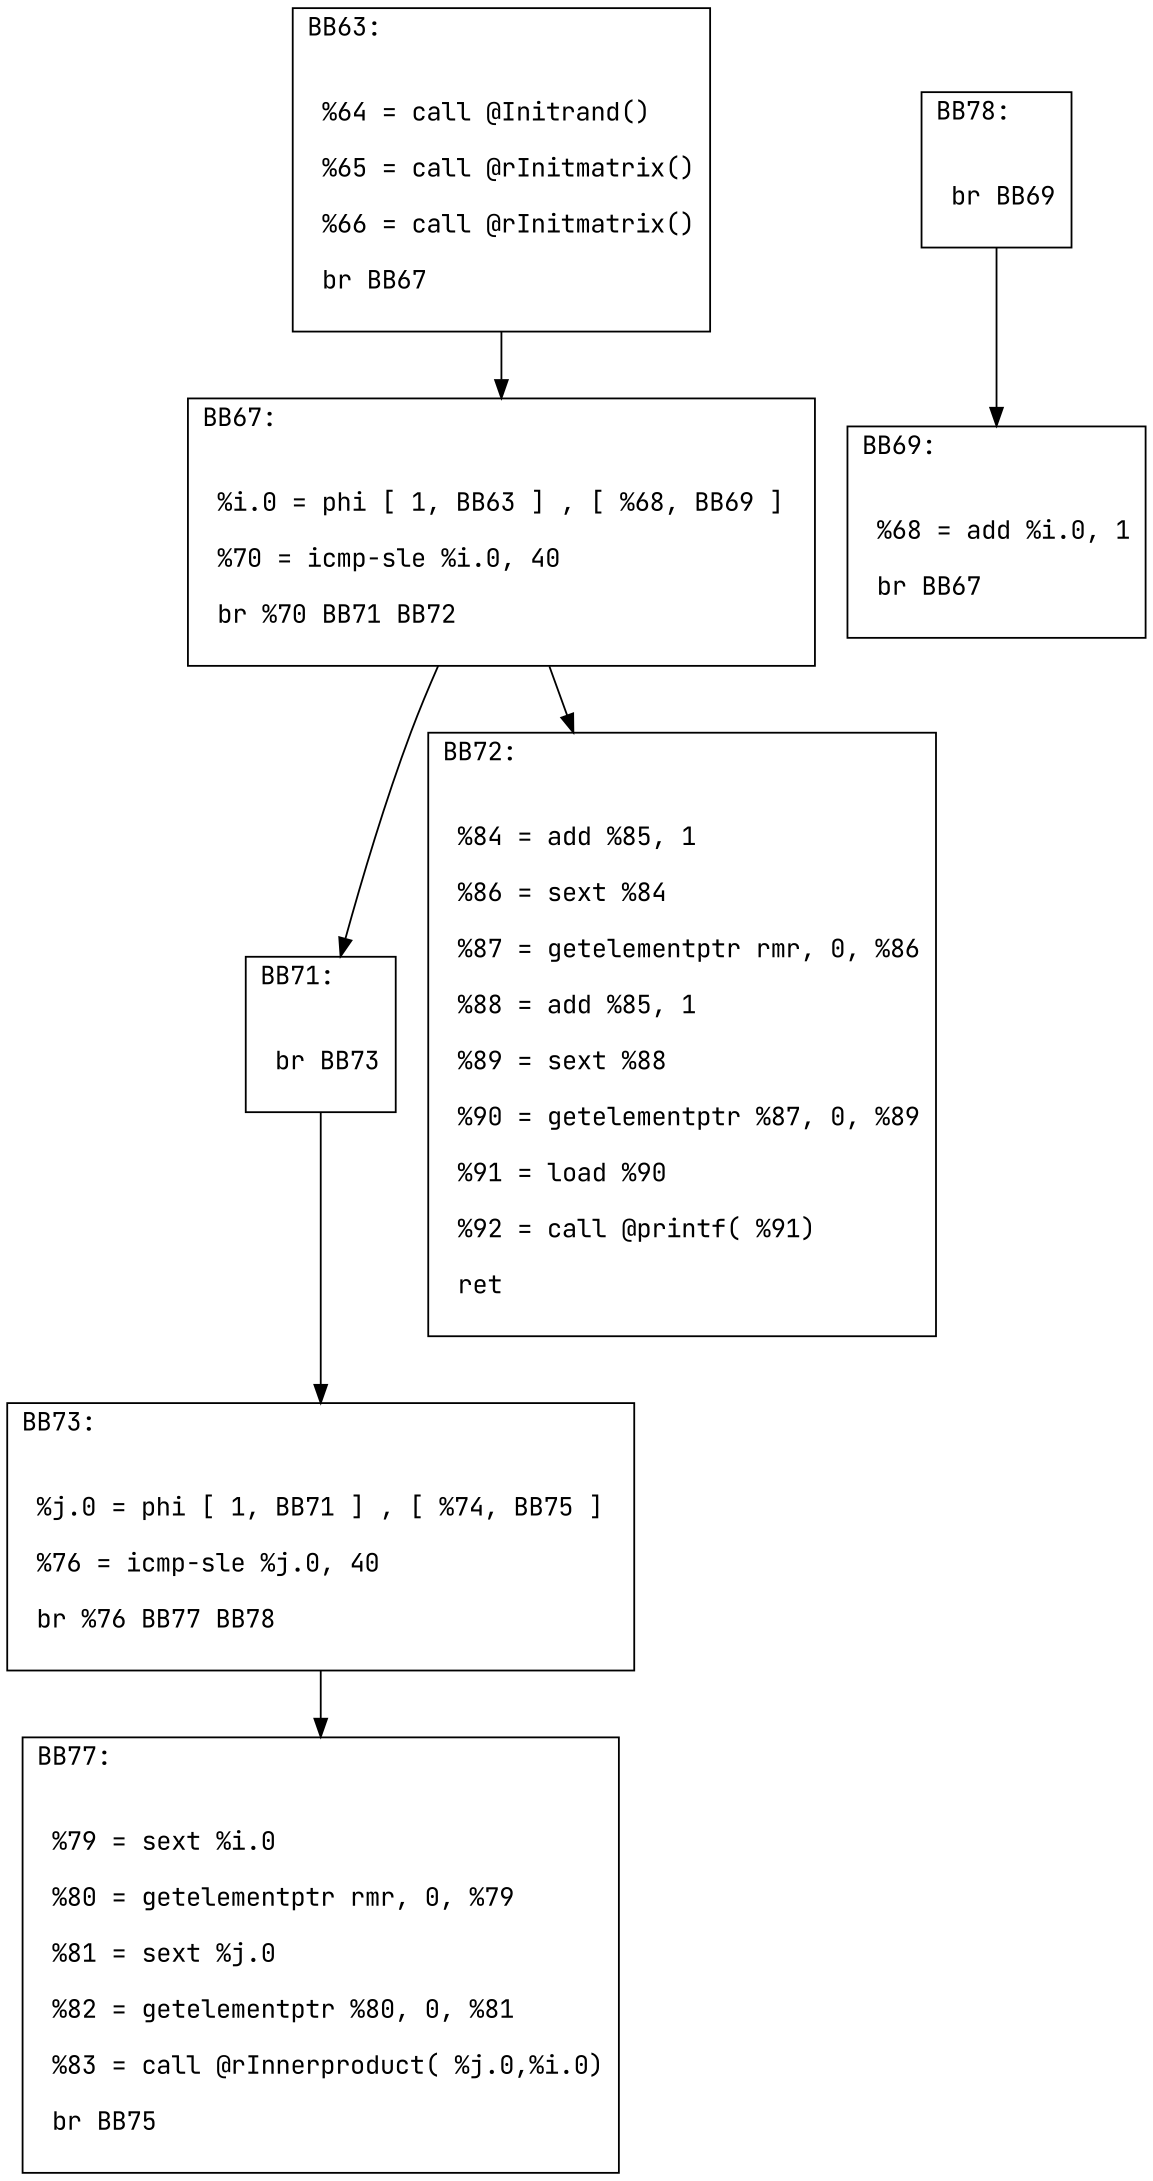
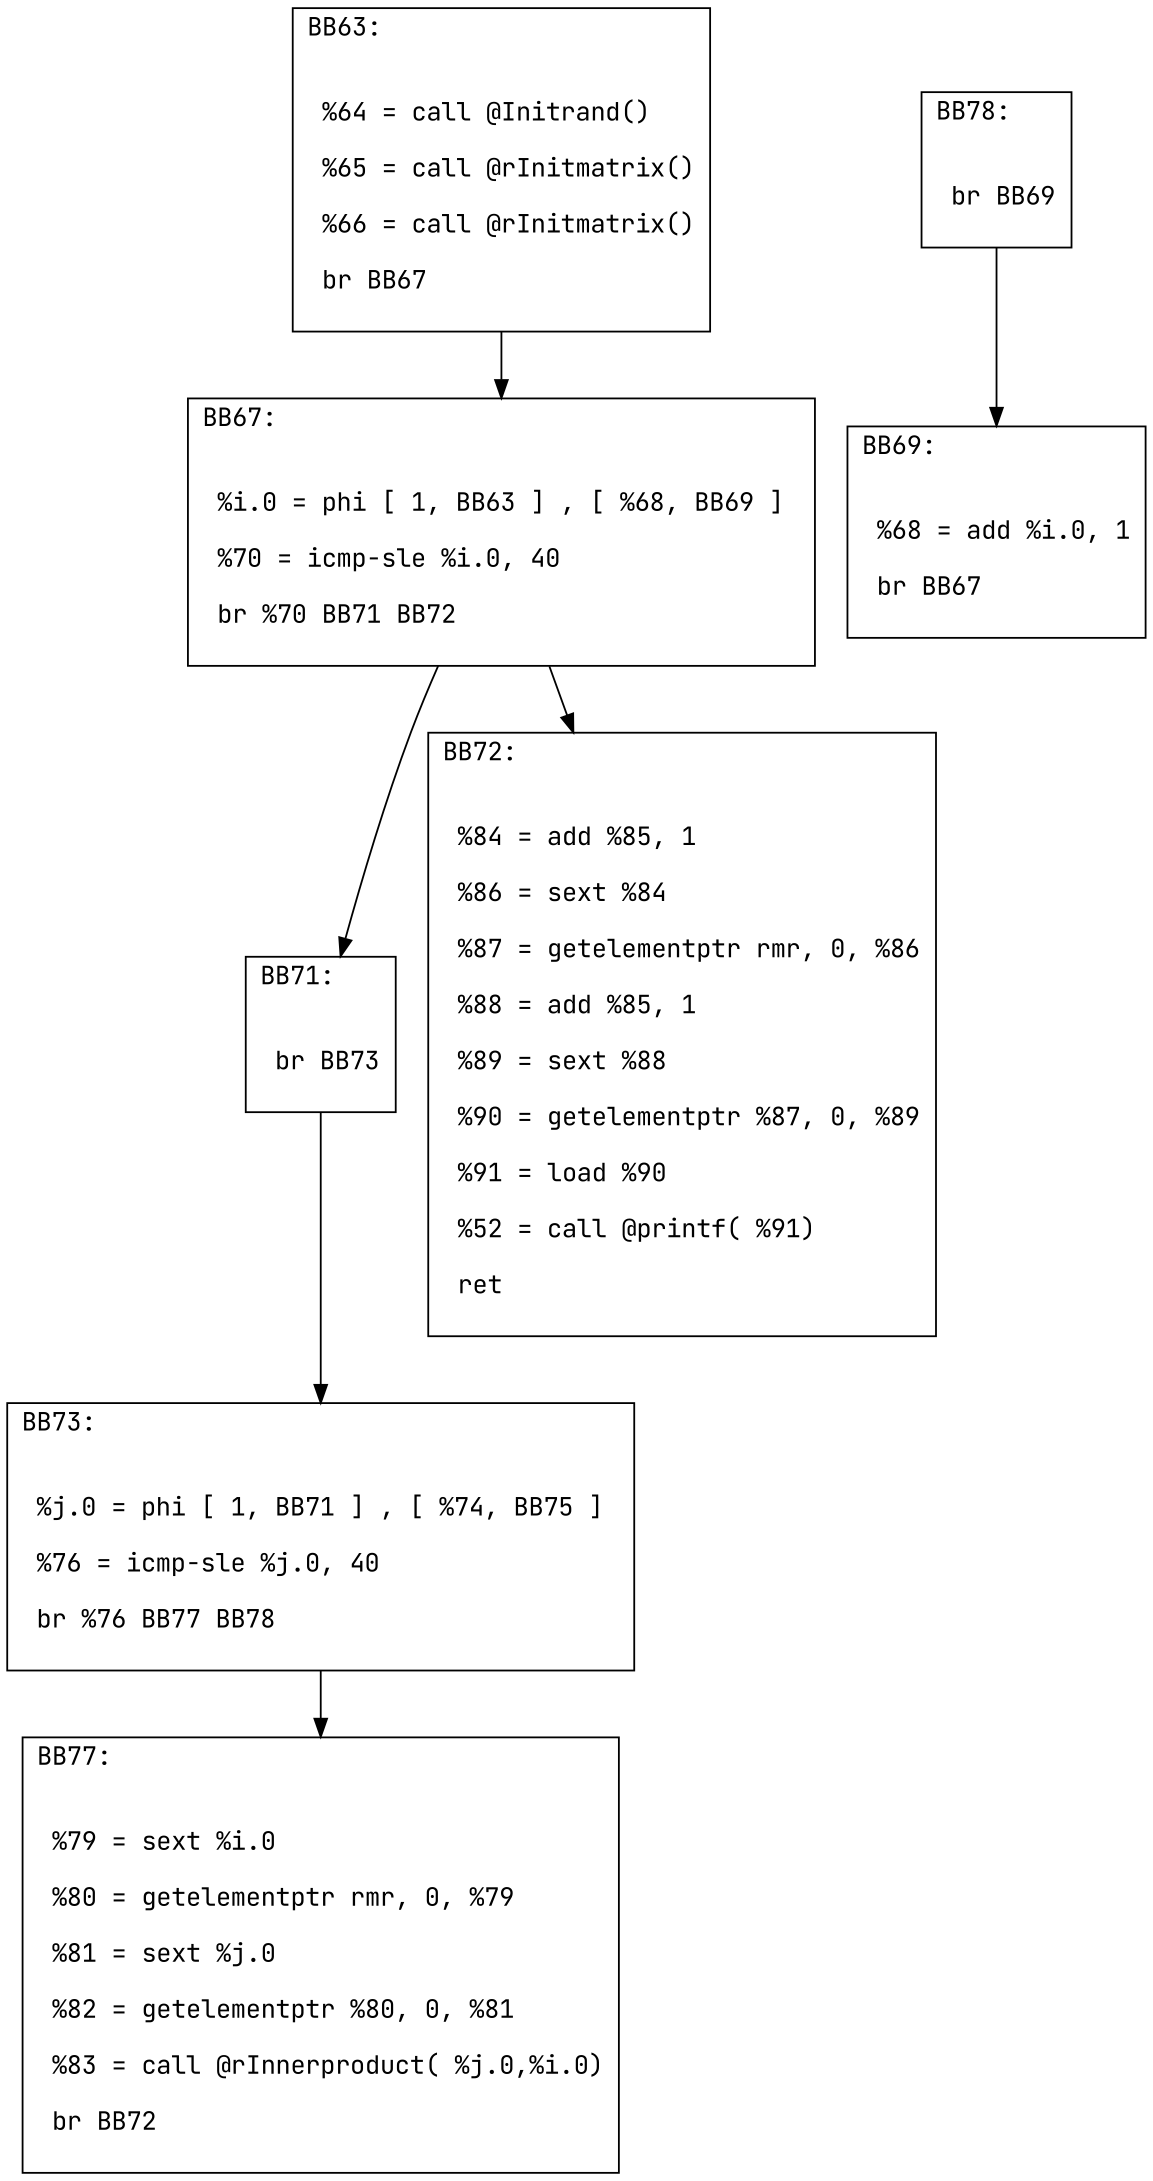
(630, 1230) -> (630, 1230)
(98, 2122) -> (98, 2122)
